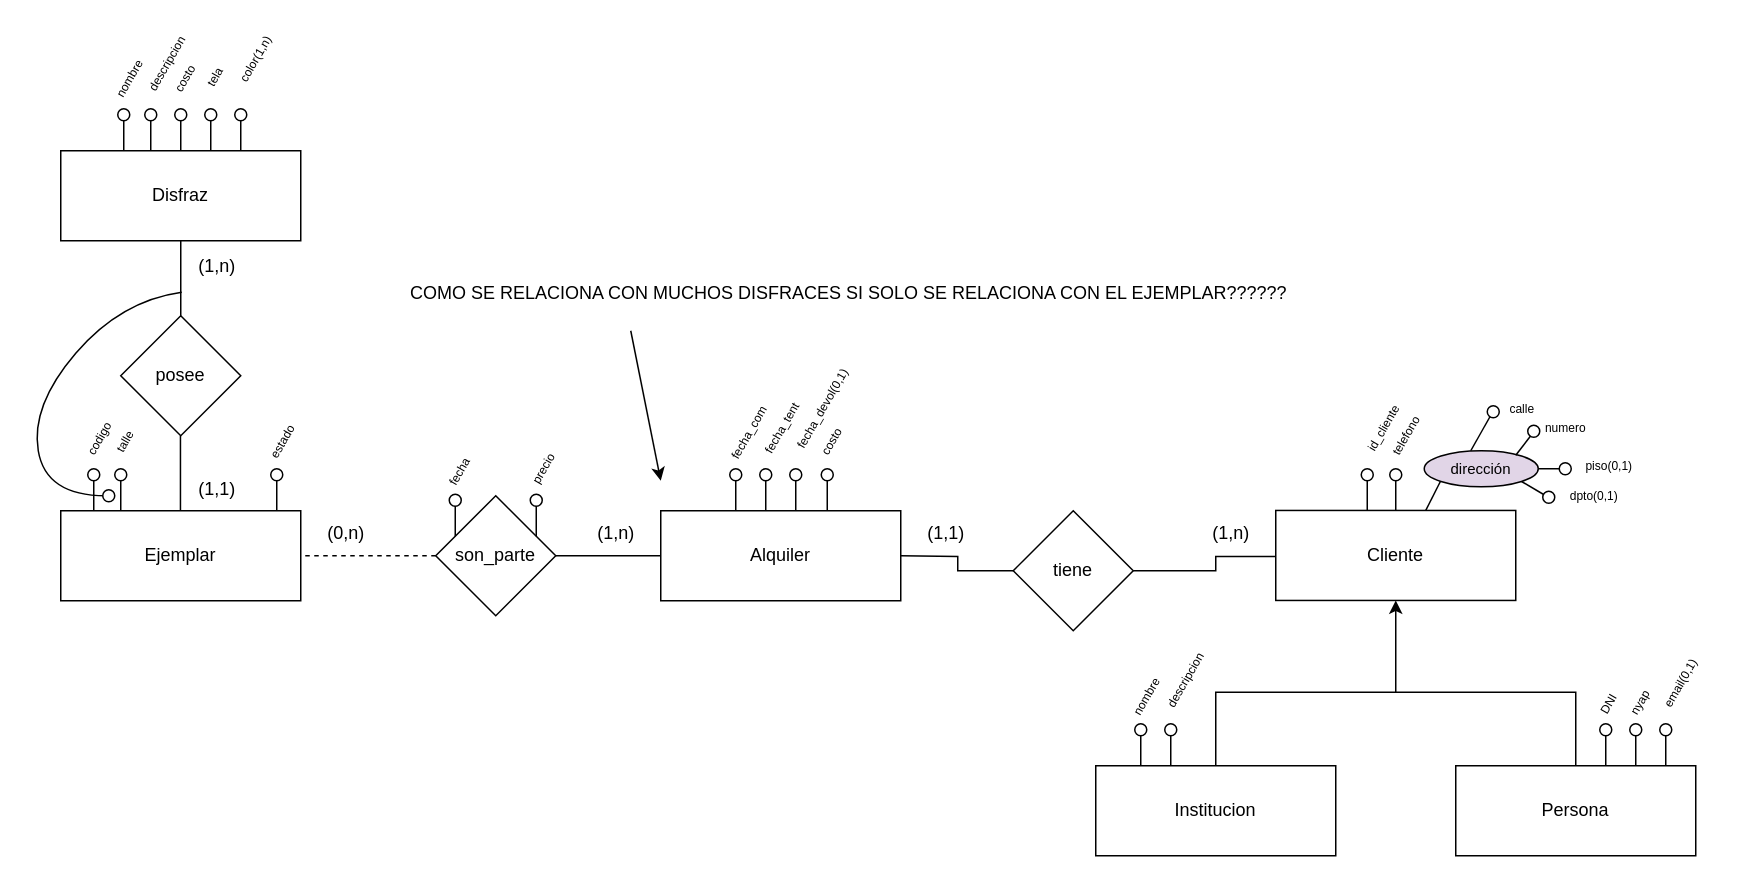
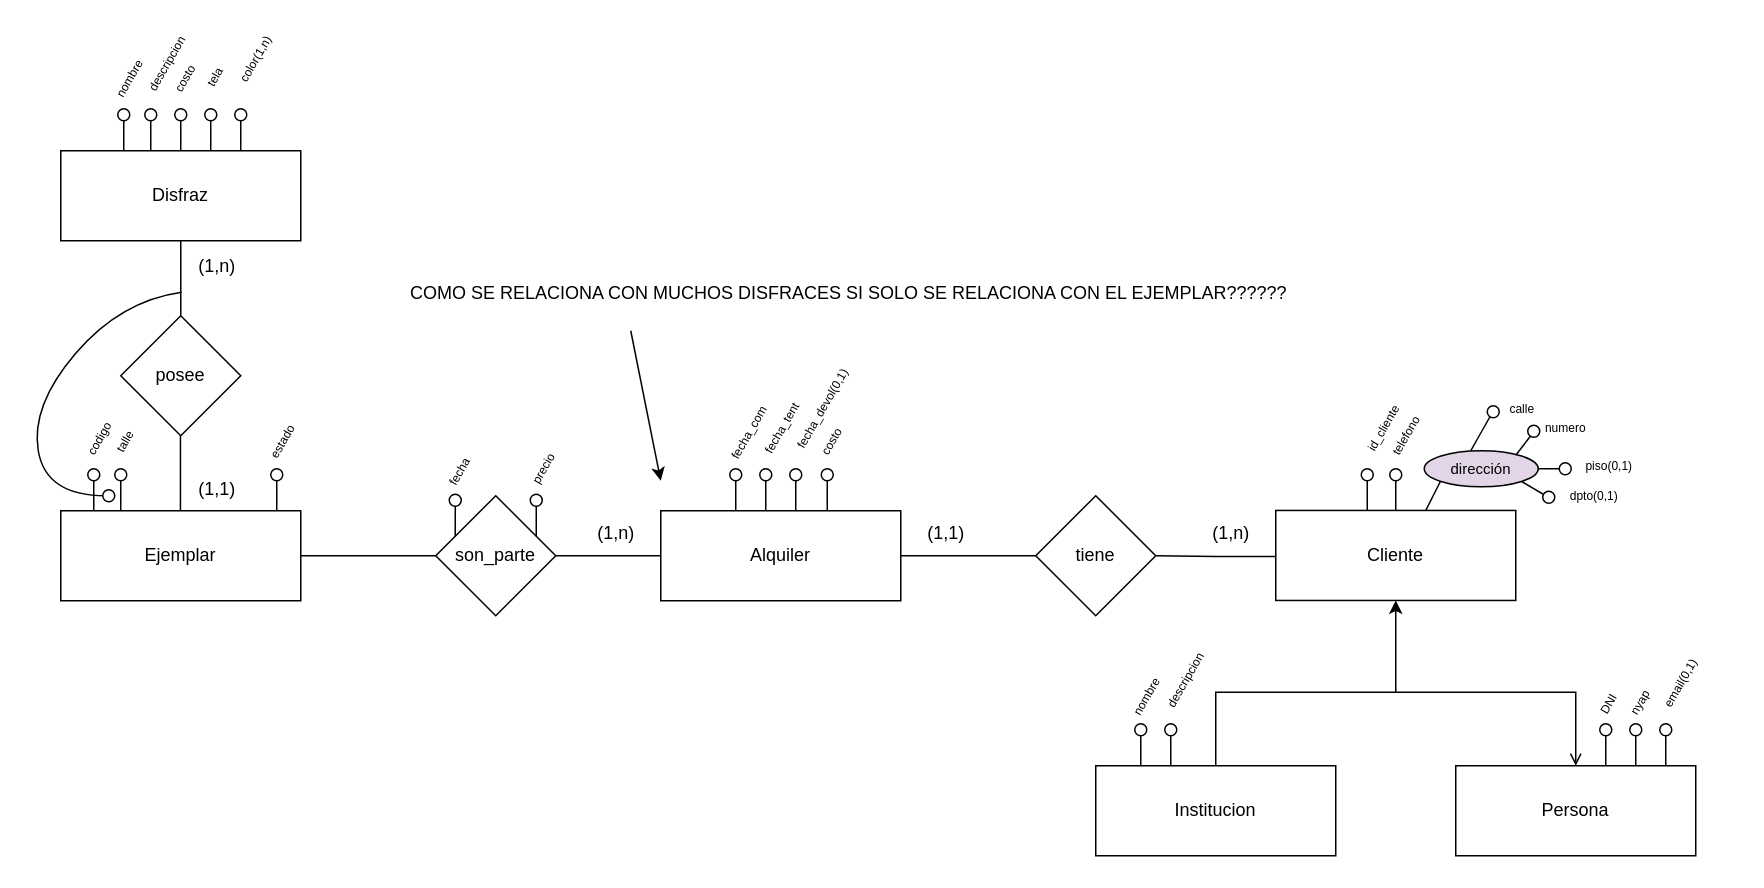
(346, 533) -> none
(367, 556) -> (367, 556)
(1073, 571) -> (1096, 556)
(1576, 759) -> (1576, 758)
